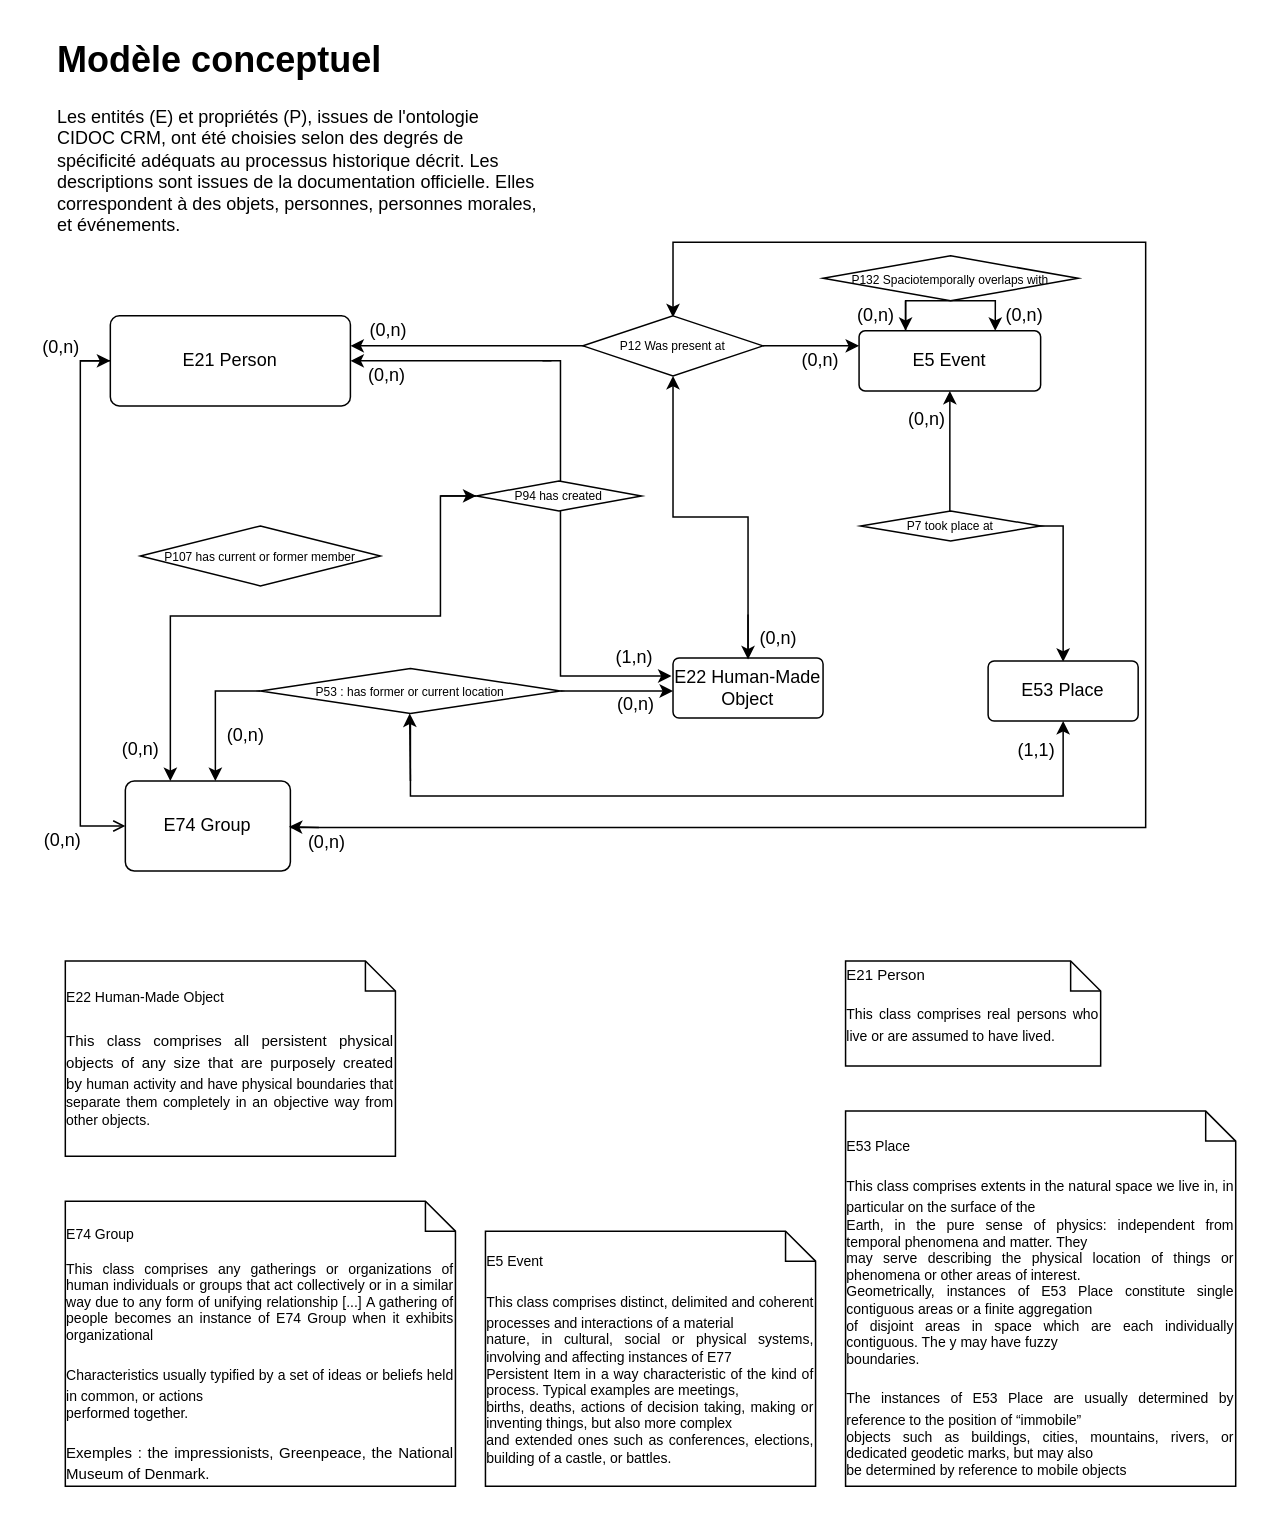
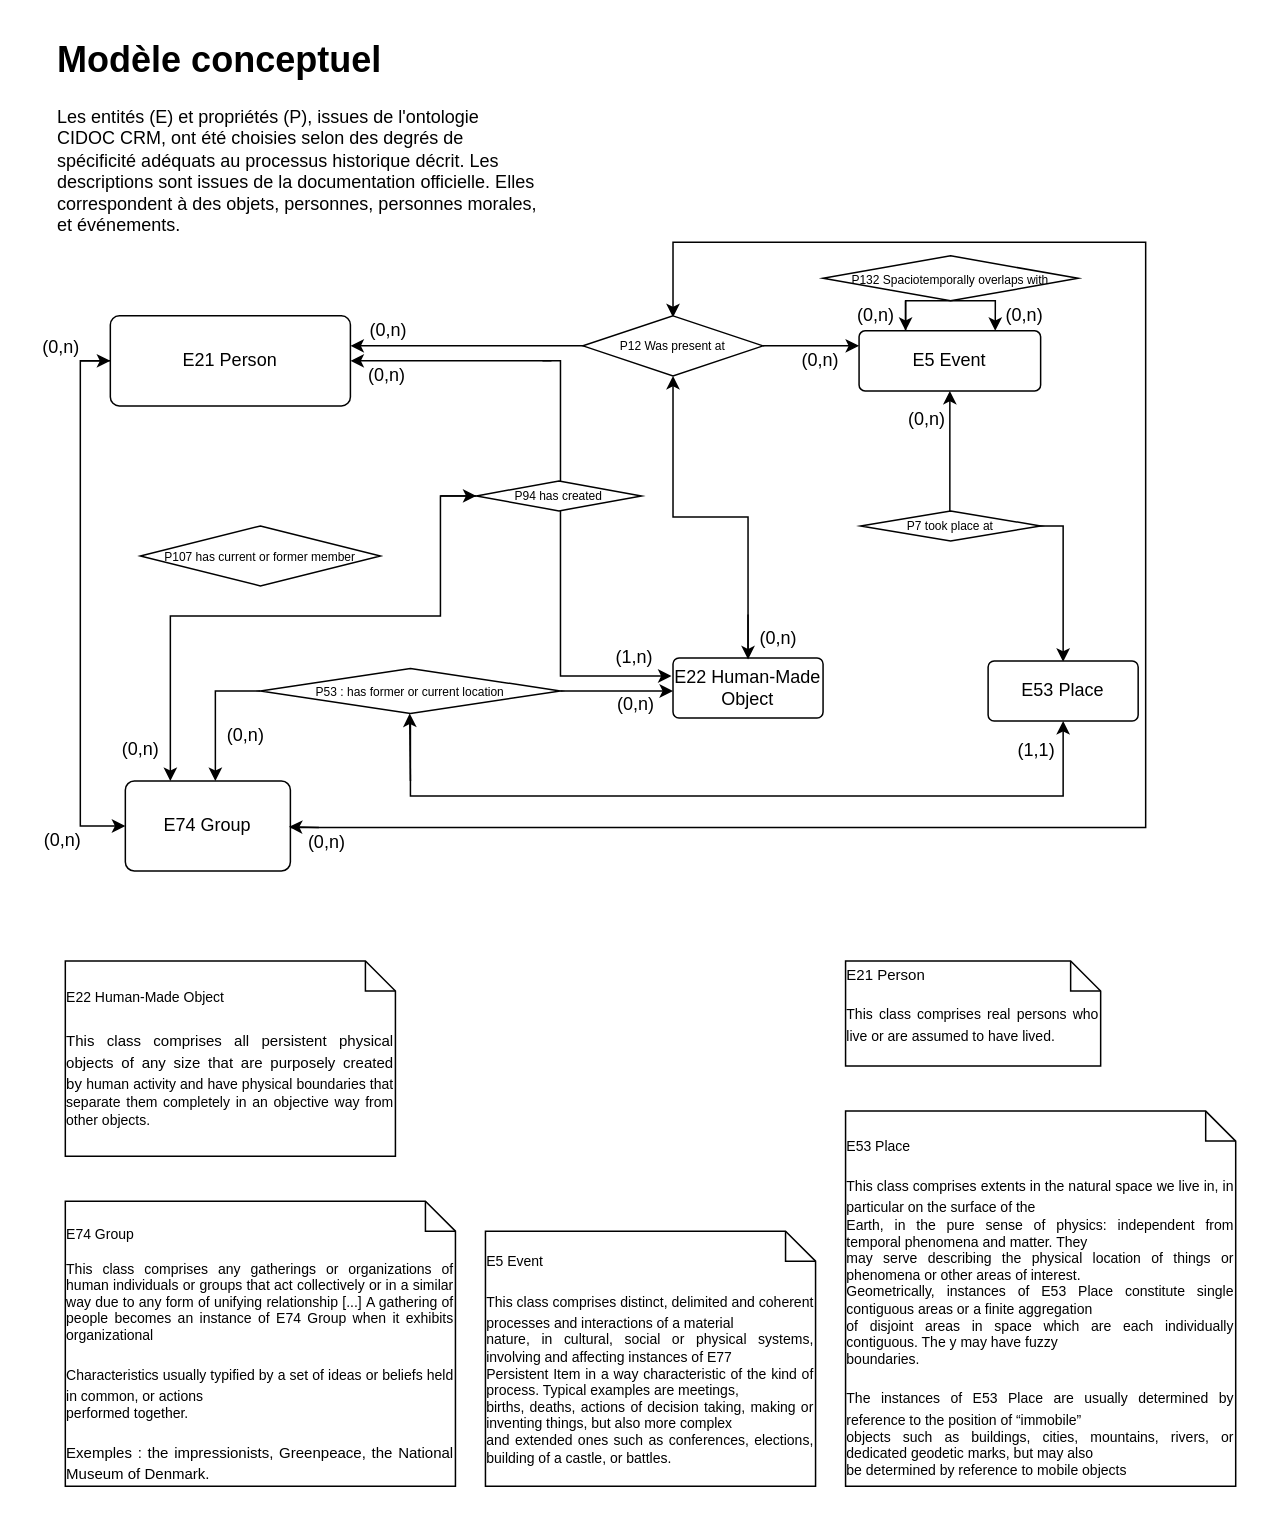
(116, 826) -> (114, 826)
